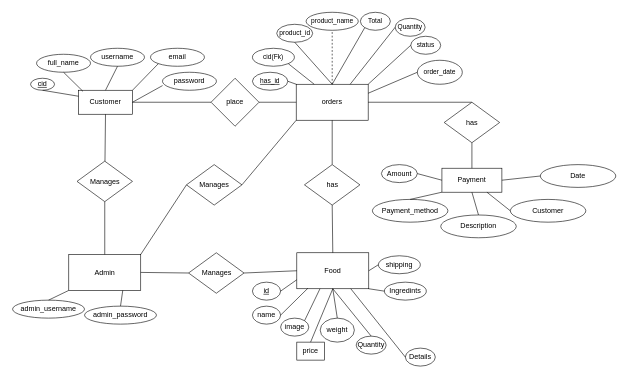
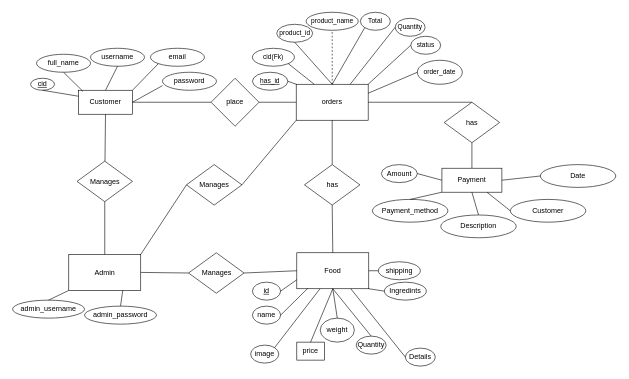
(399, 265) -> (399, 271)
(295, 327) -> (265, 354)
